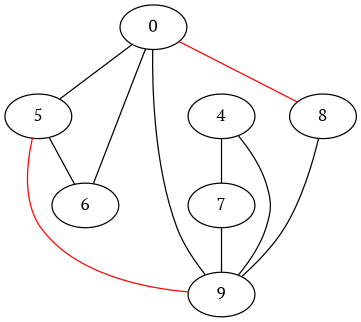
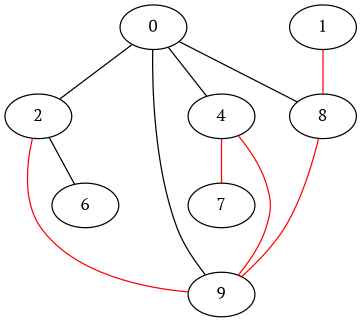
none -> (323, 27)
(238, 72) -> (238, 72)
(38, 116) -> (38, 116)
(119, 116) -> (187, 72)
(222, 161) -> (222, 161)
(270, 205) -> (270, 205)
(292, 214) -> (292, 214)
(222, 250) -> none
